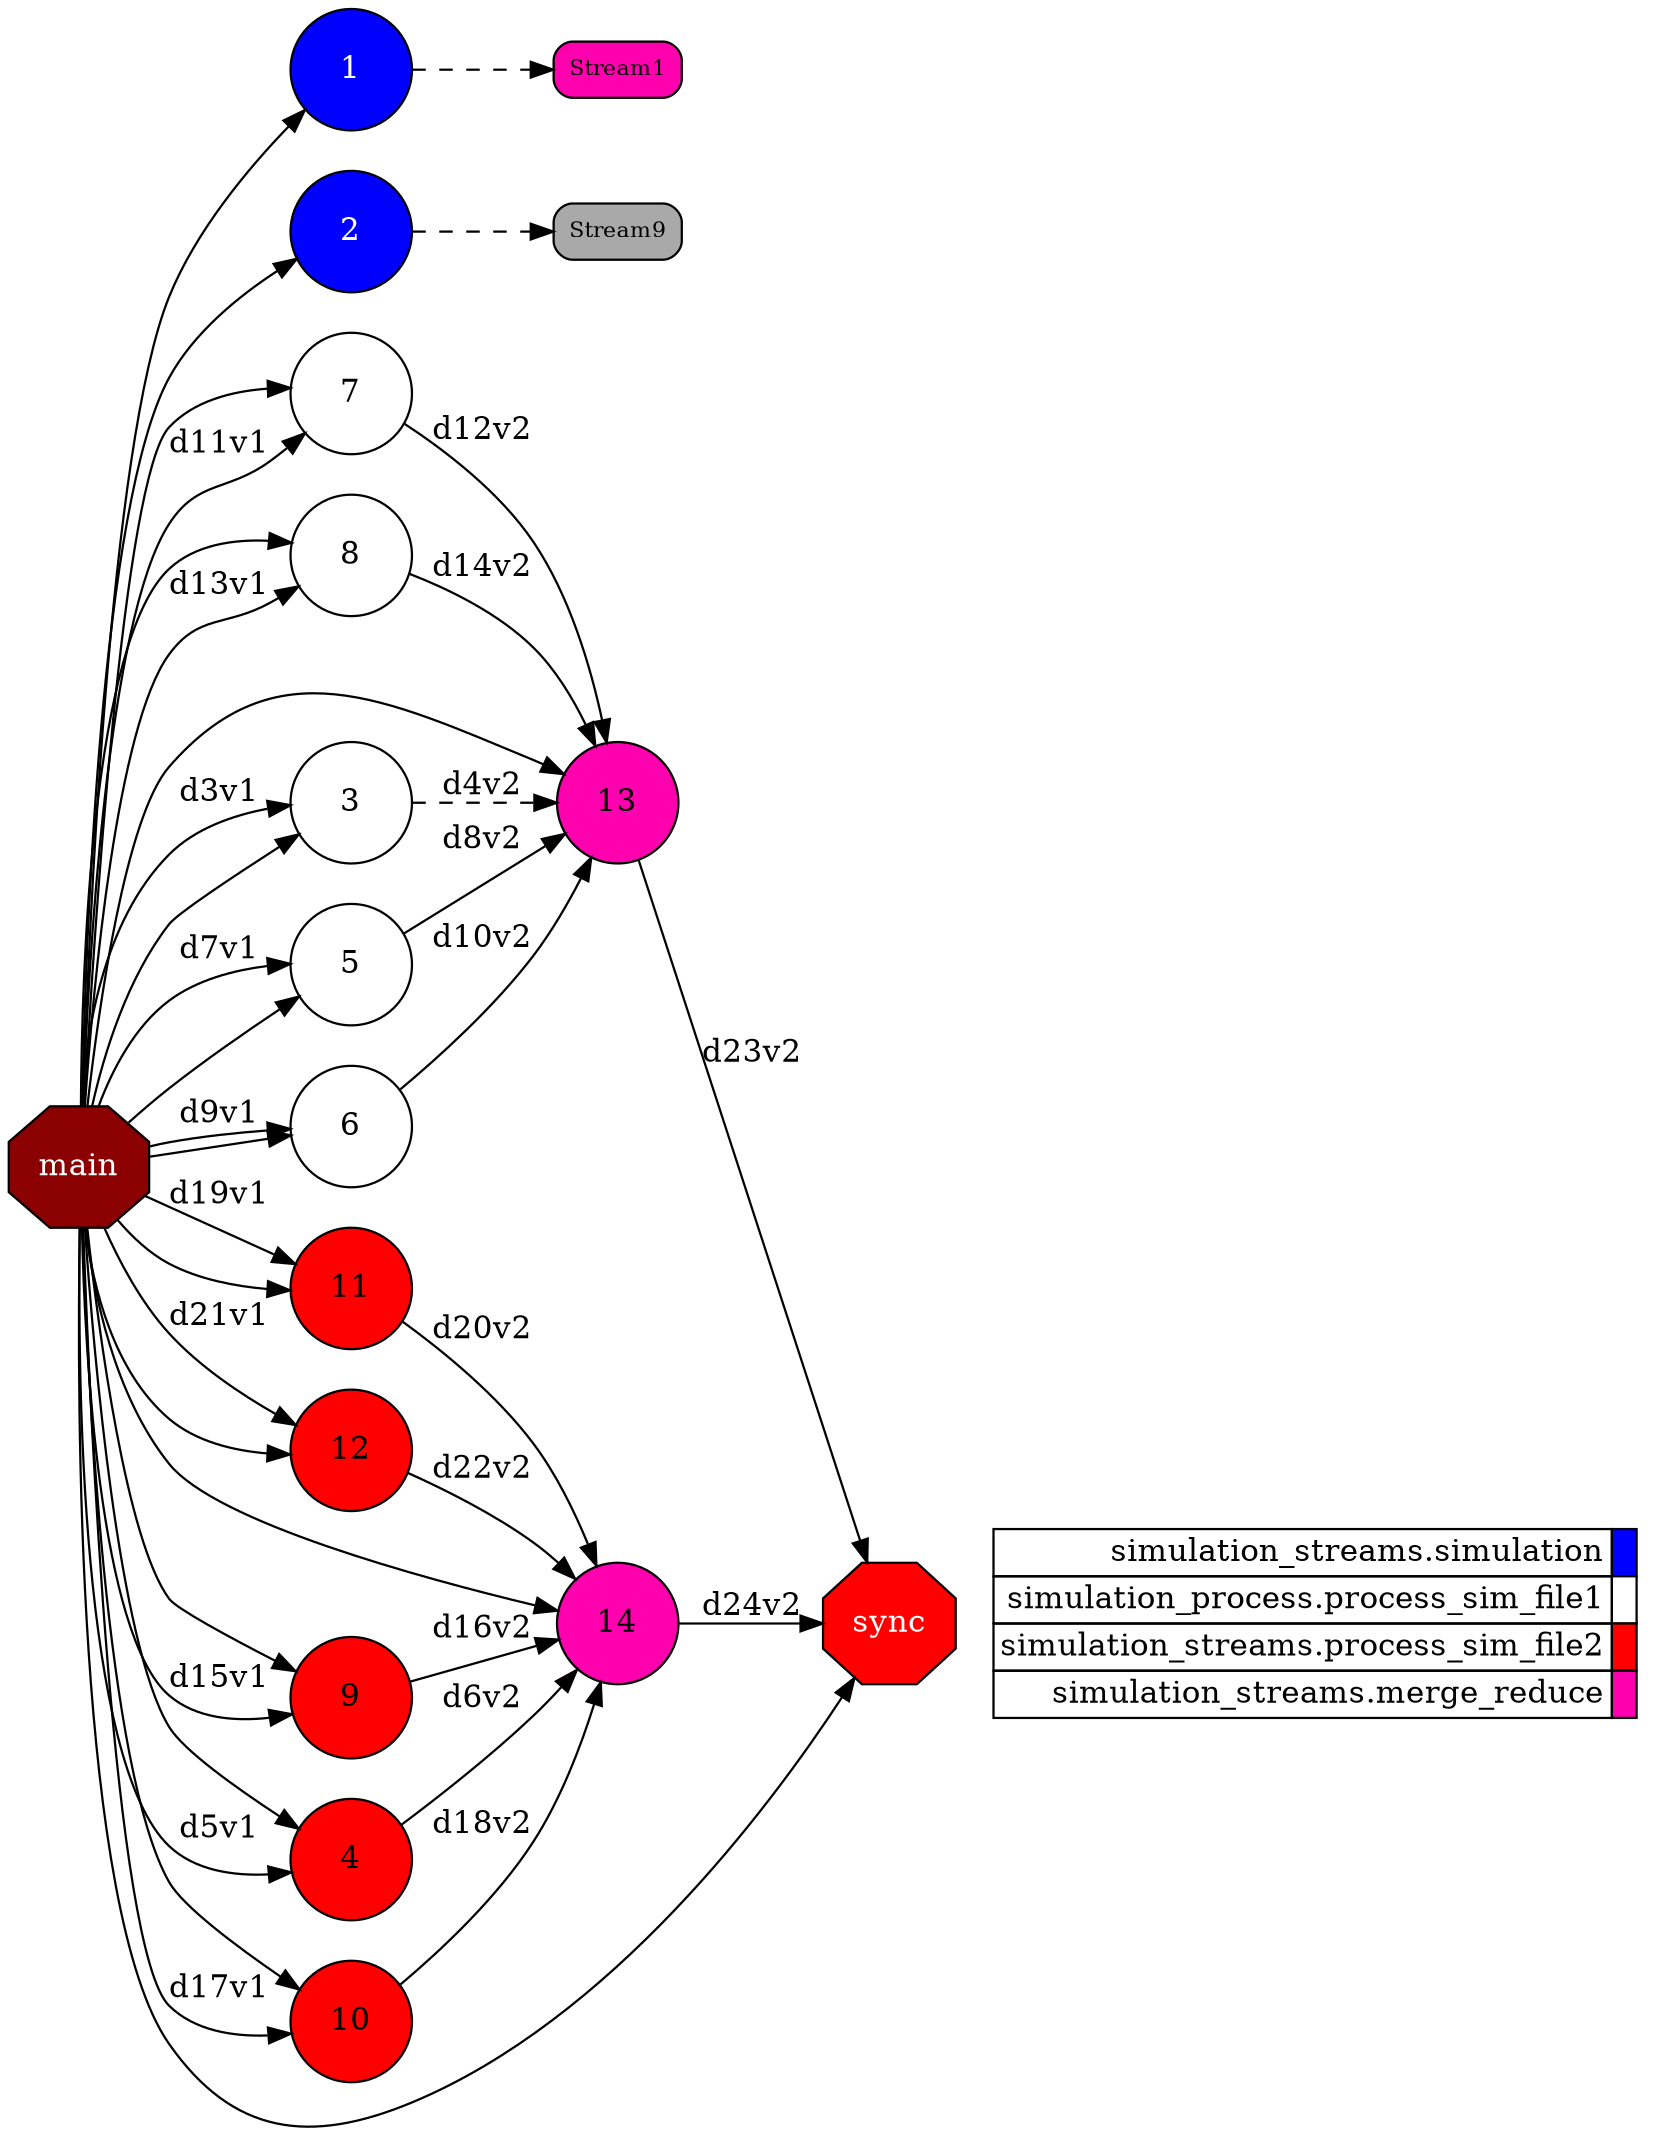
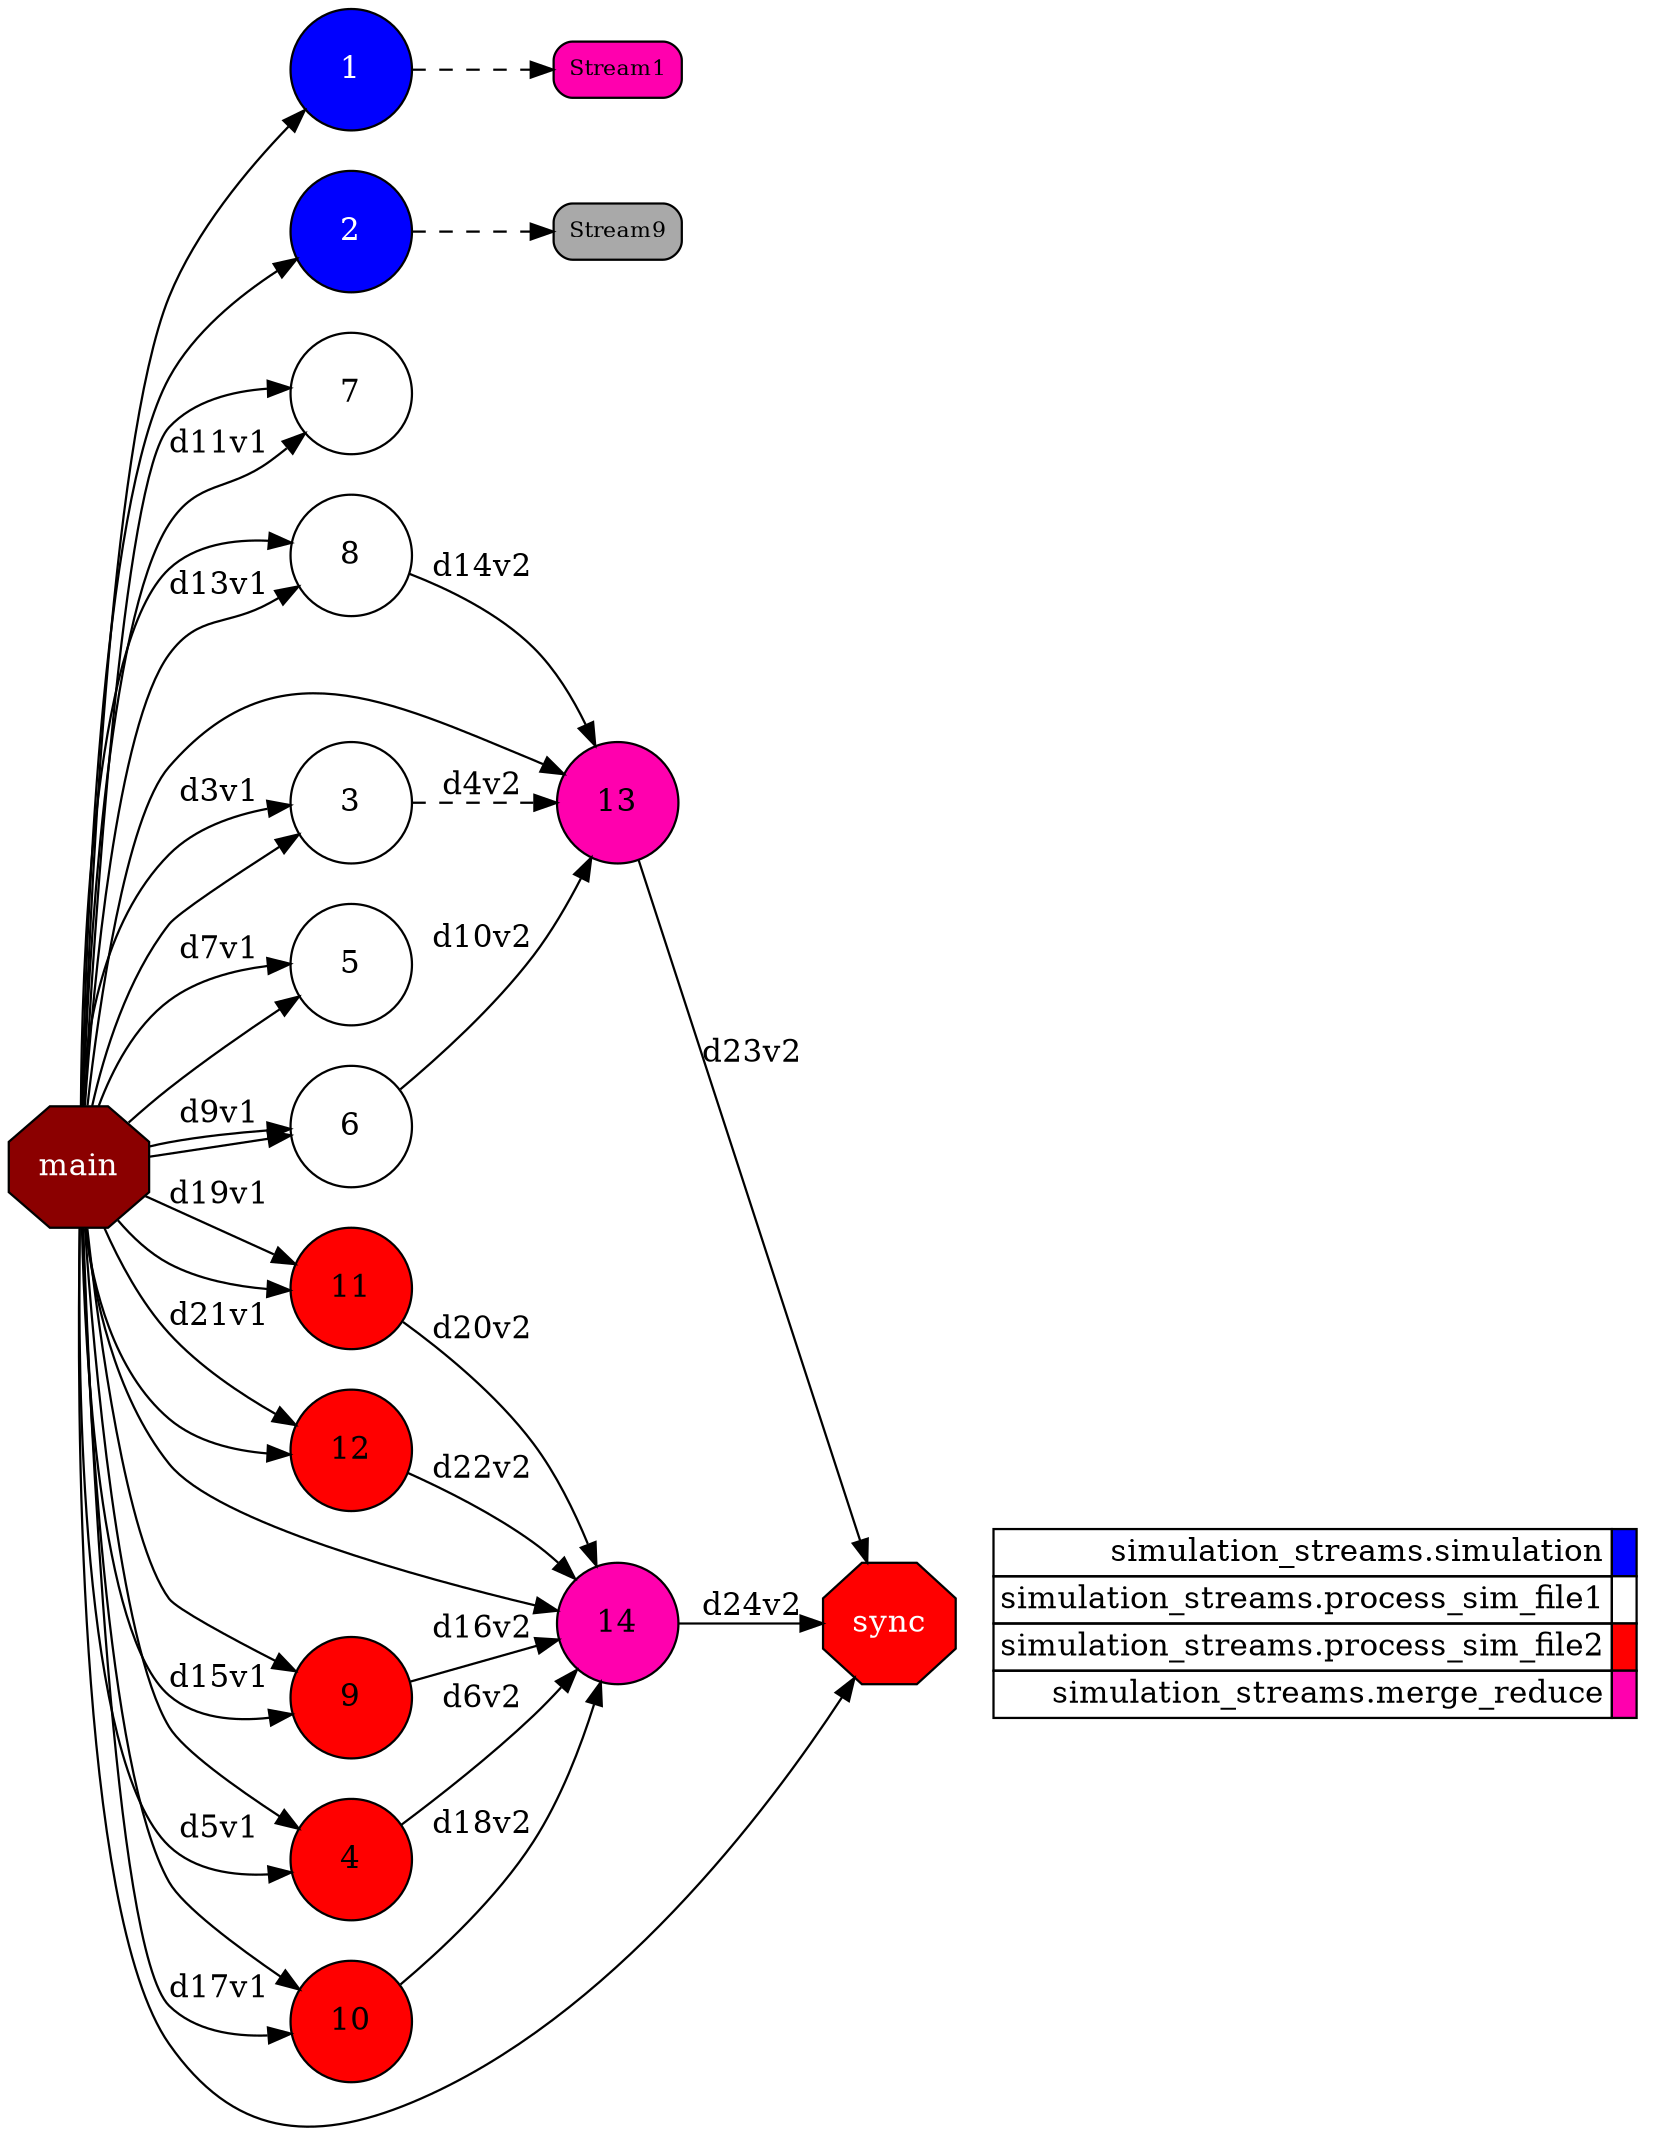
(538, 549) -> none
(475, 890) -> none
(1306, 1599) -> (1303, 1599)
